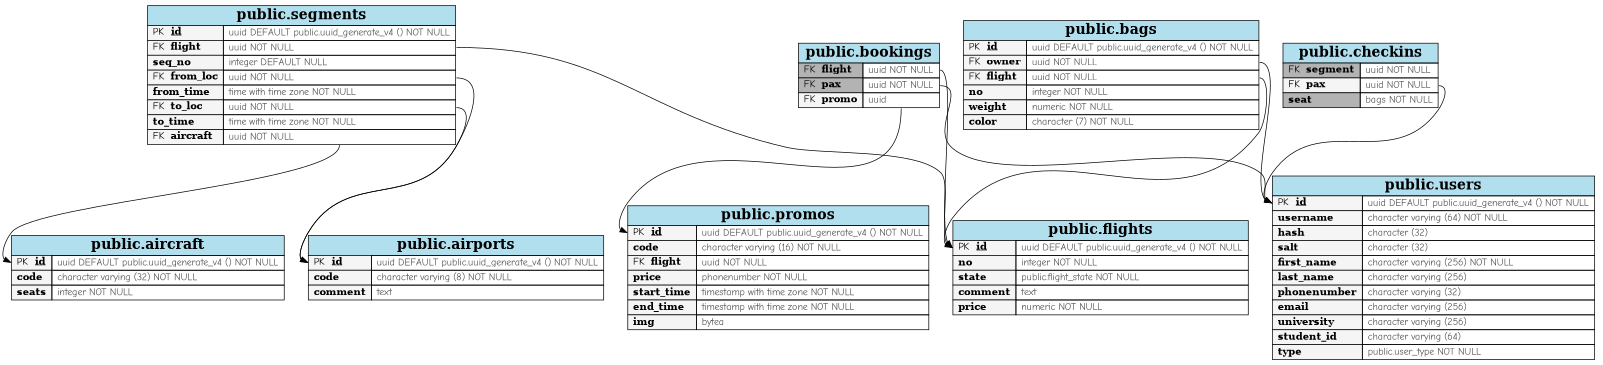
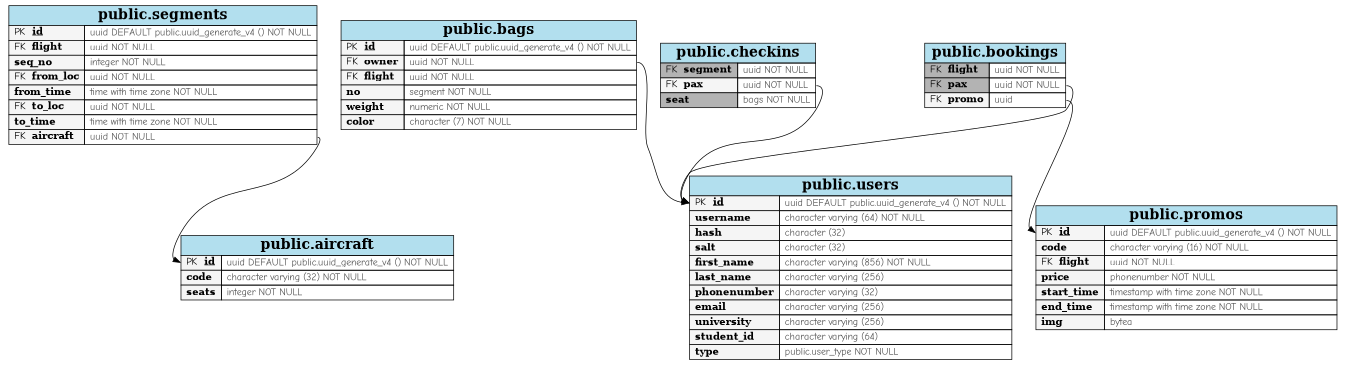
(278, 62) -> (128, 62)
(1070, 92) -> (450, 92)
(1441, 262) -> (858, 262)
(456, 267) -> none
(1100, 267) -> none
